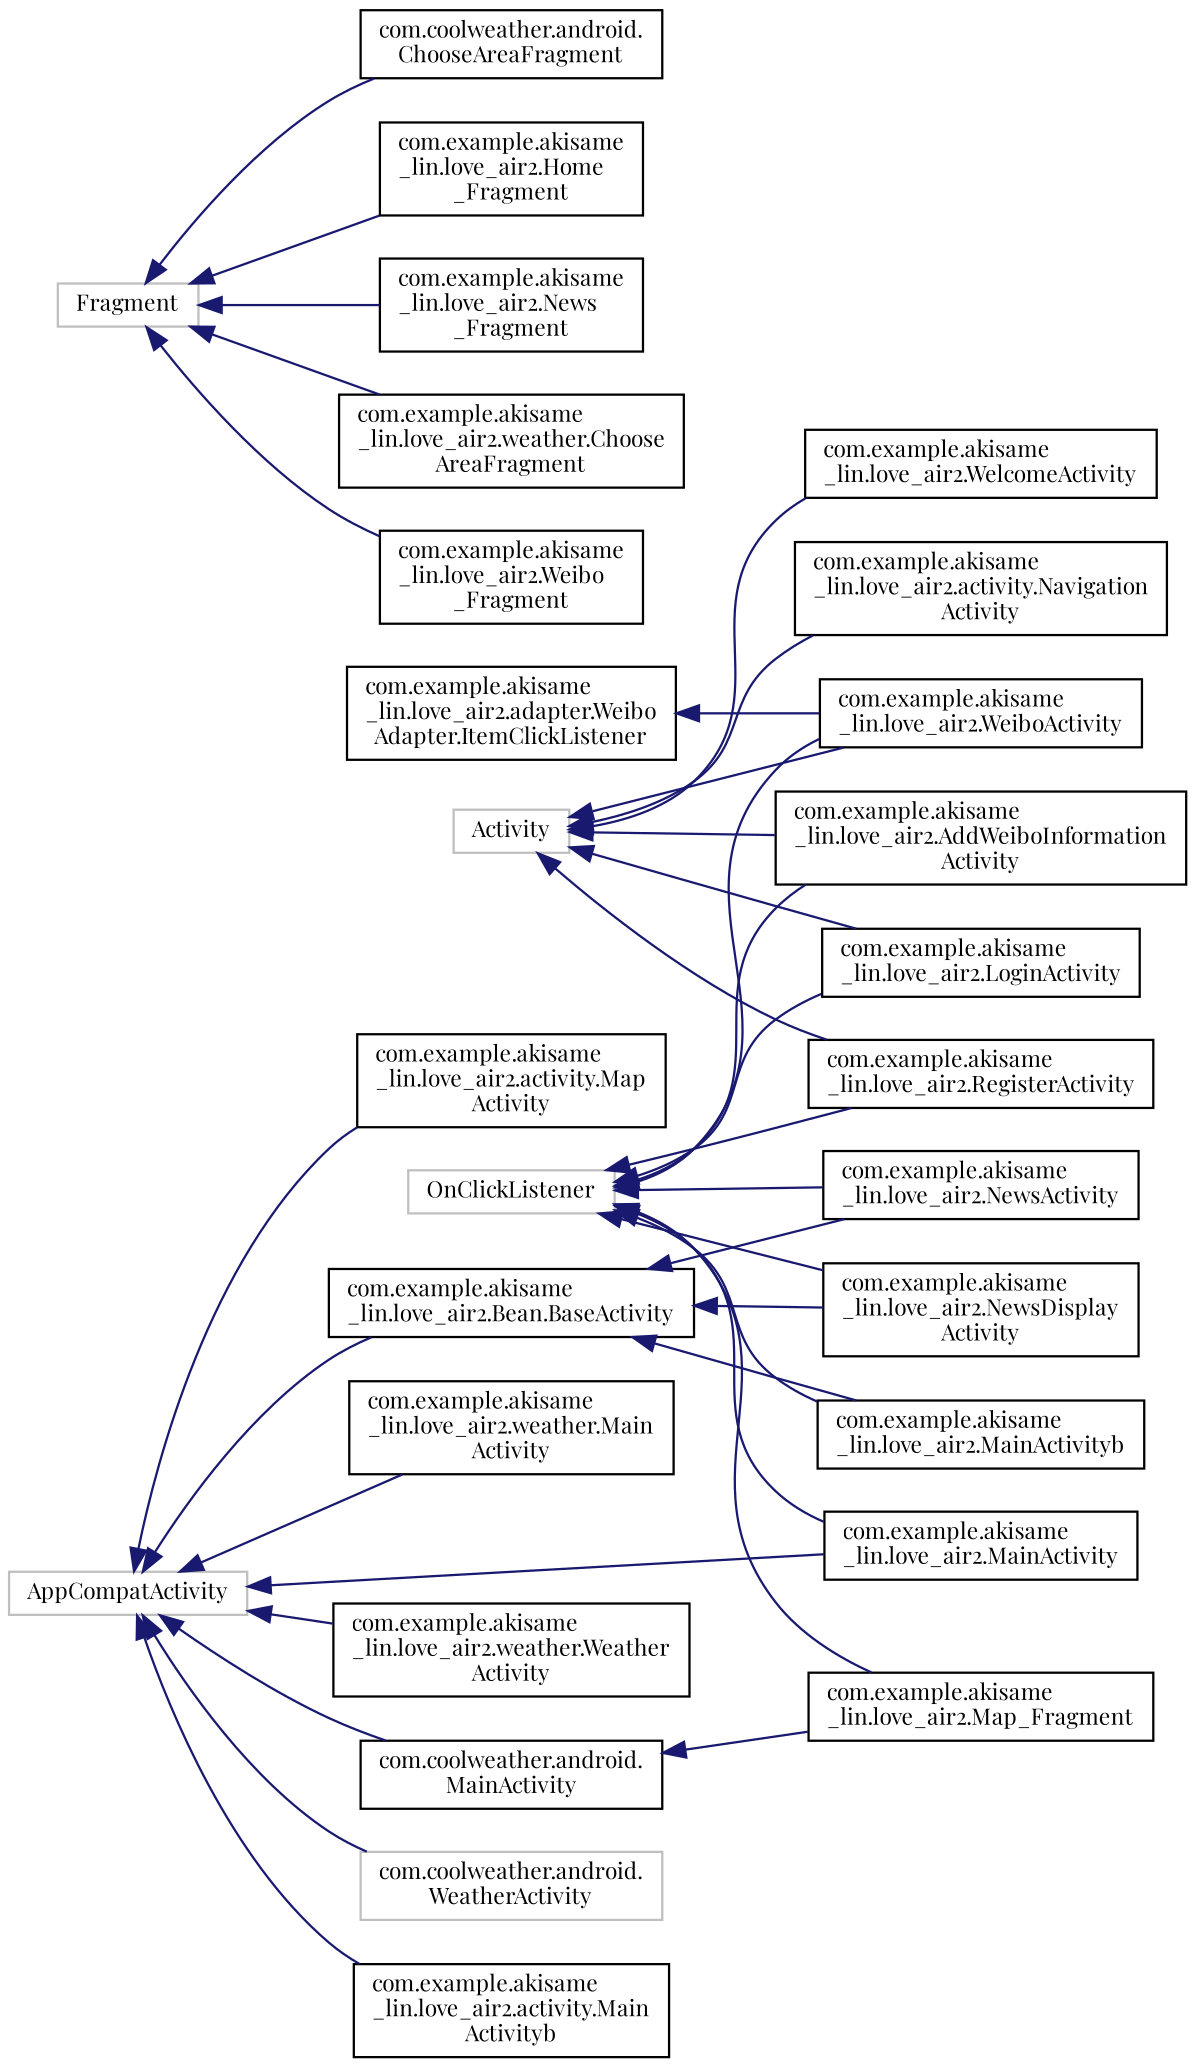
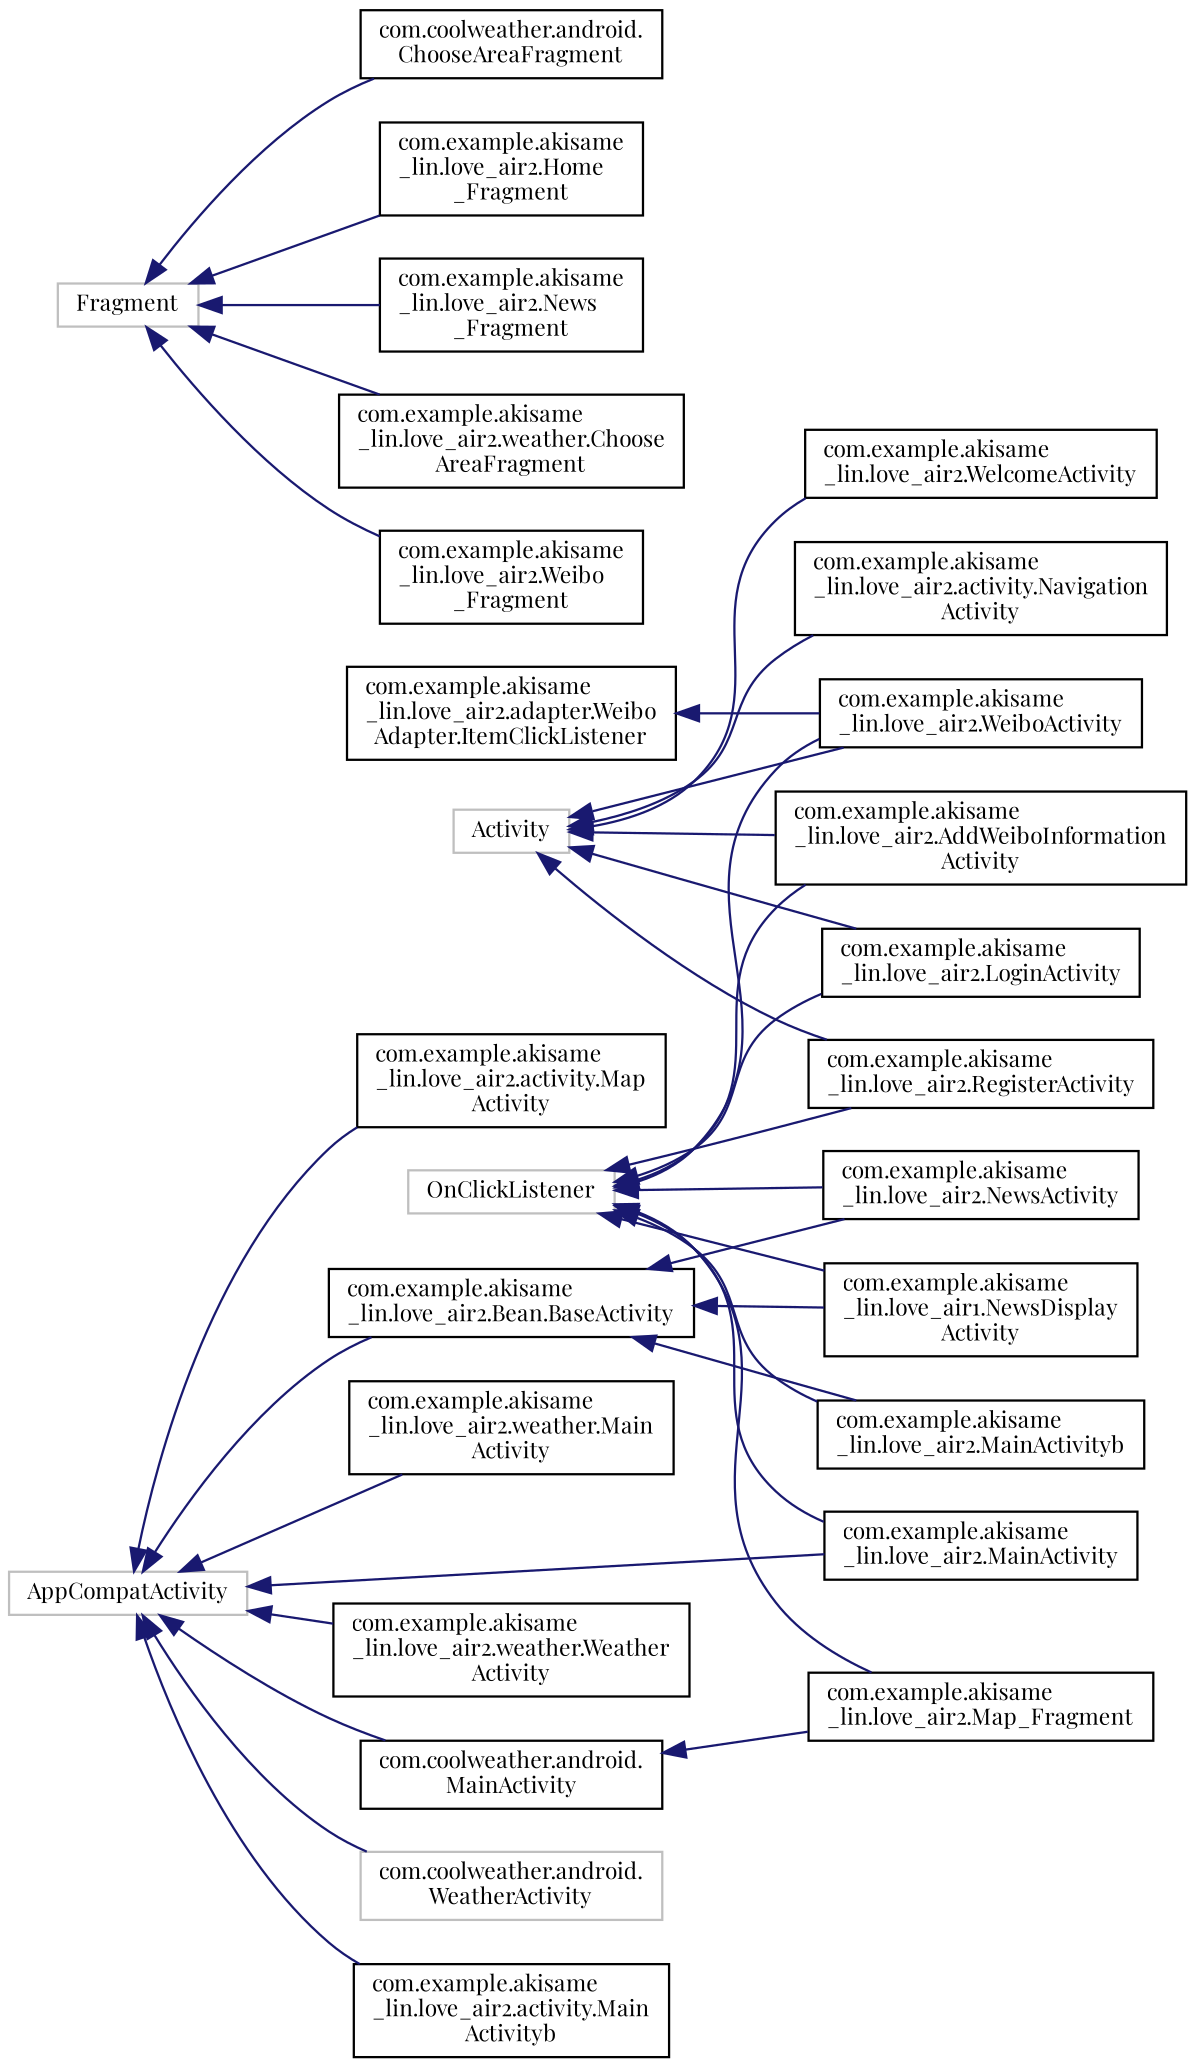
(981, 1310) -> (981, 1310)
